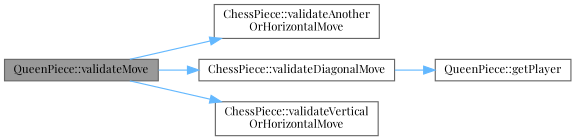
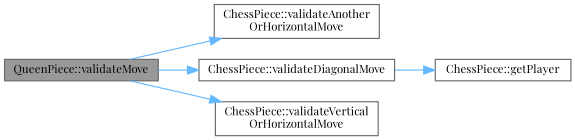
(503, 70) -> (503, 70)
